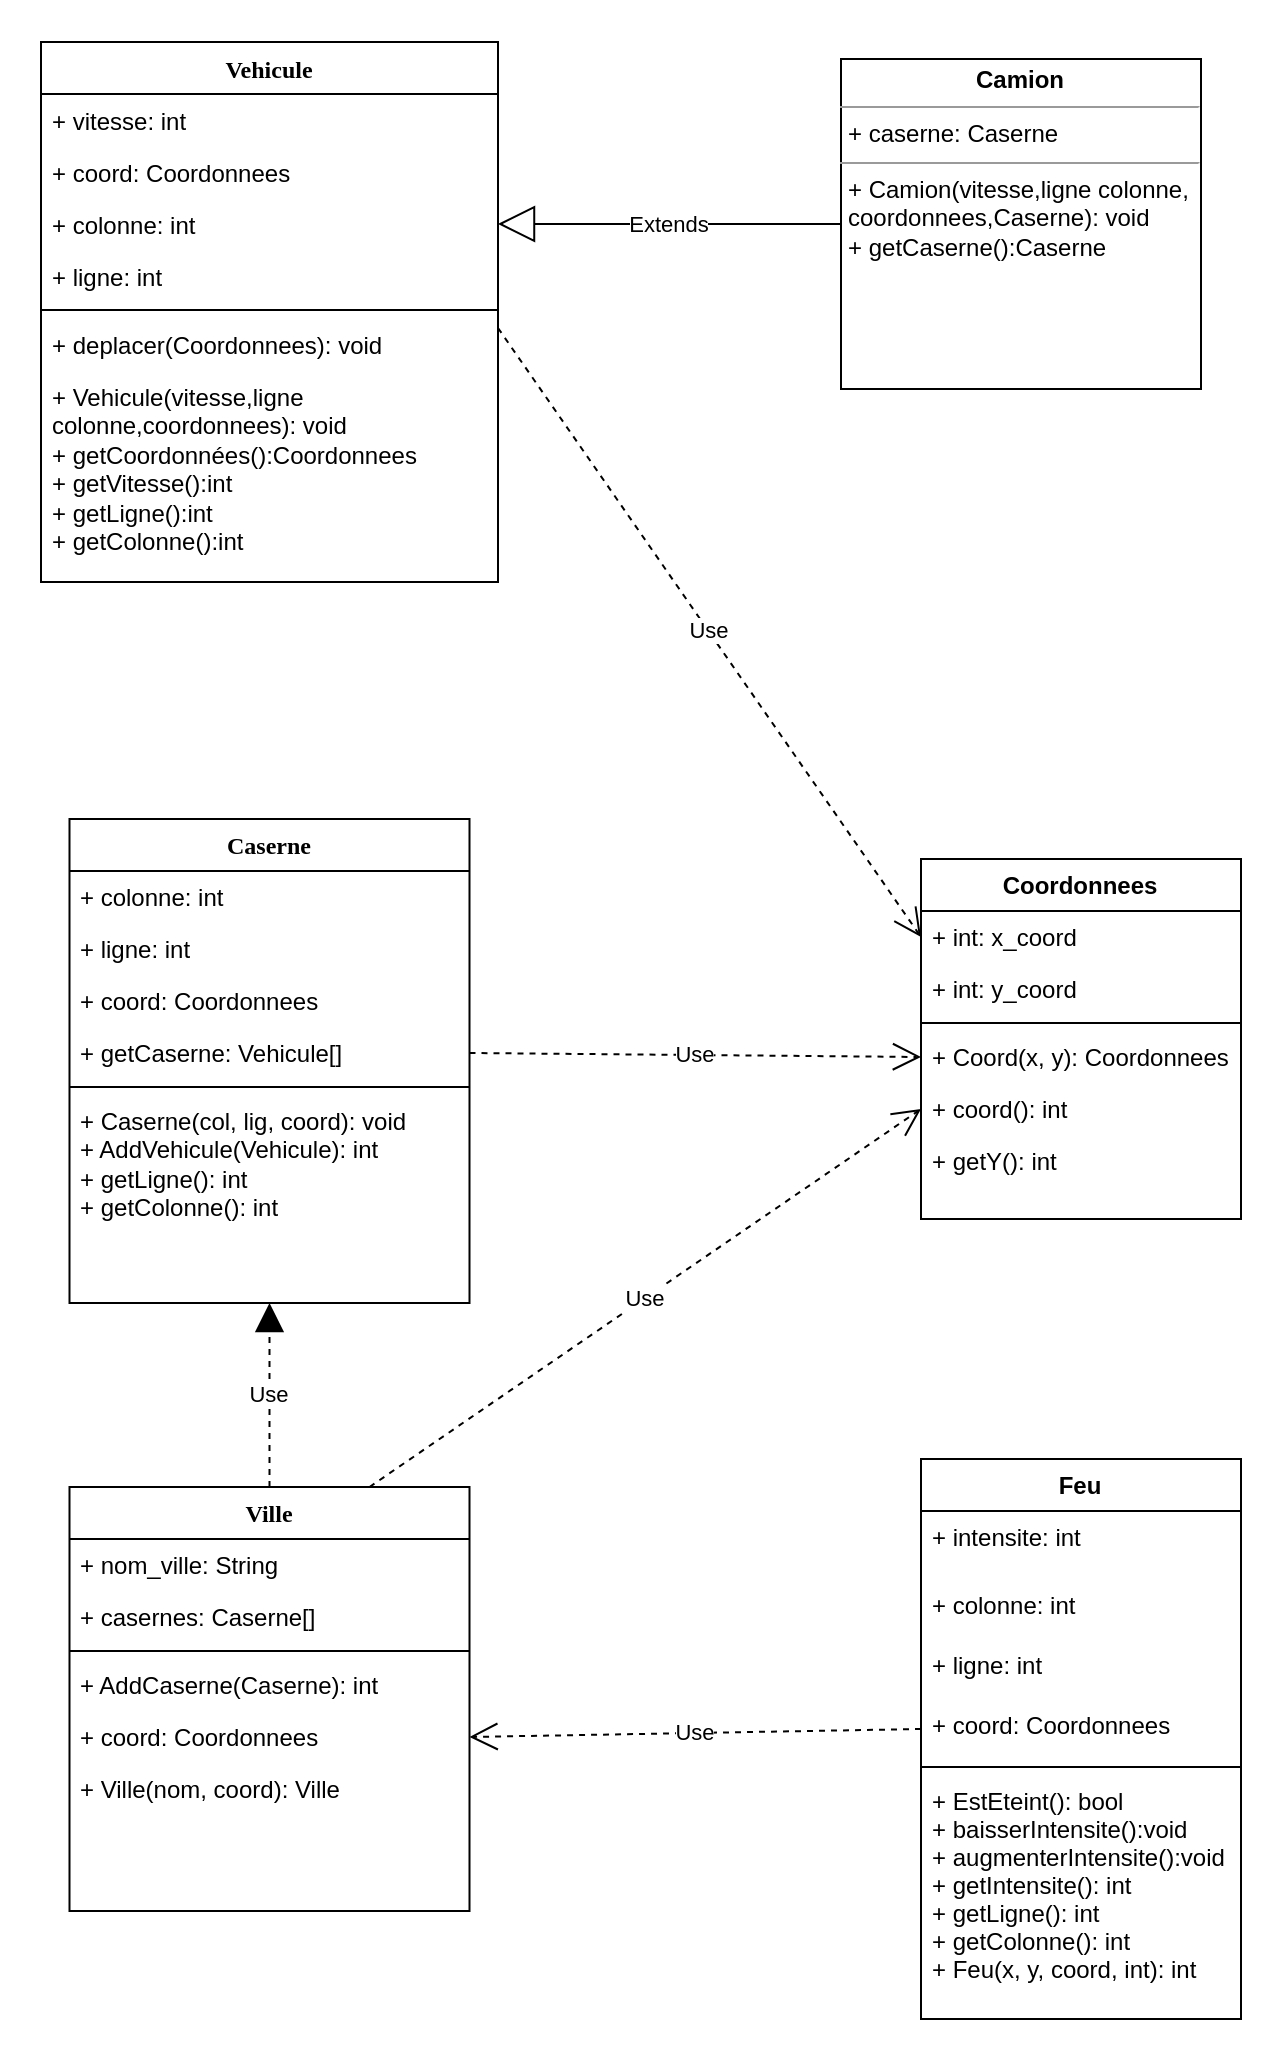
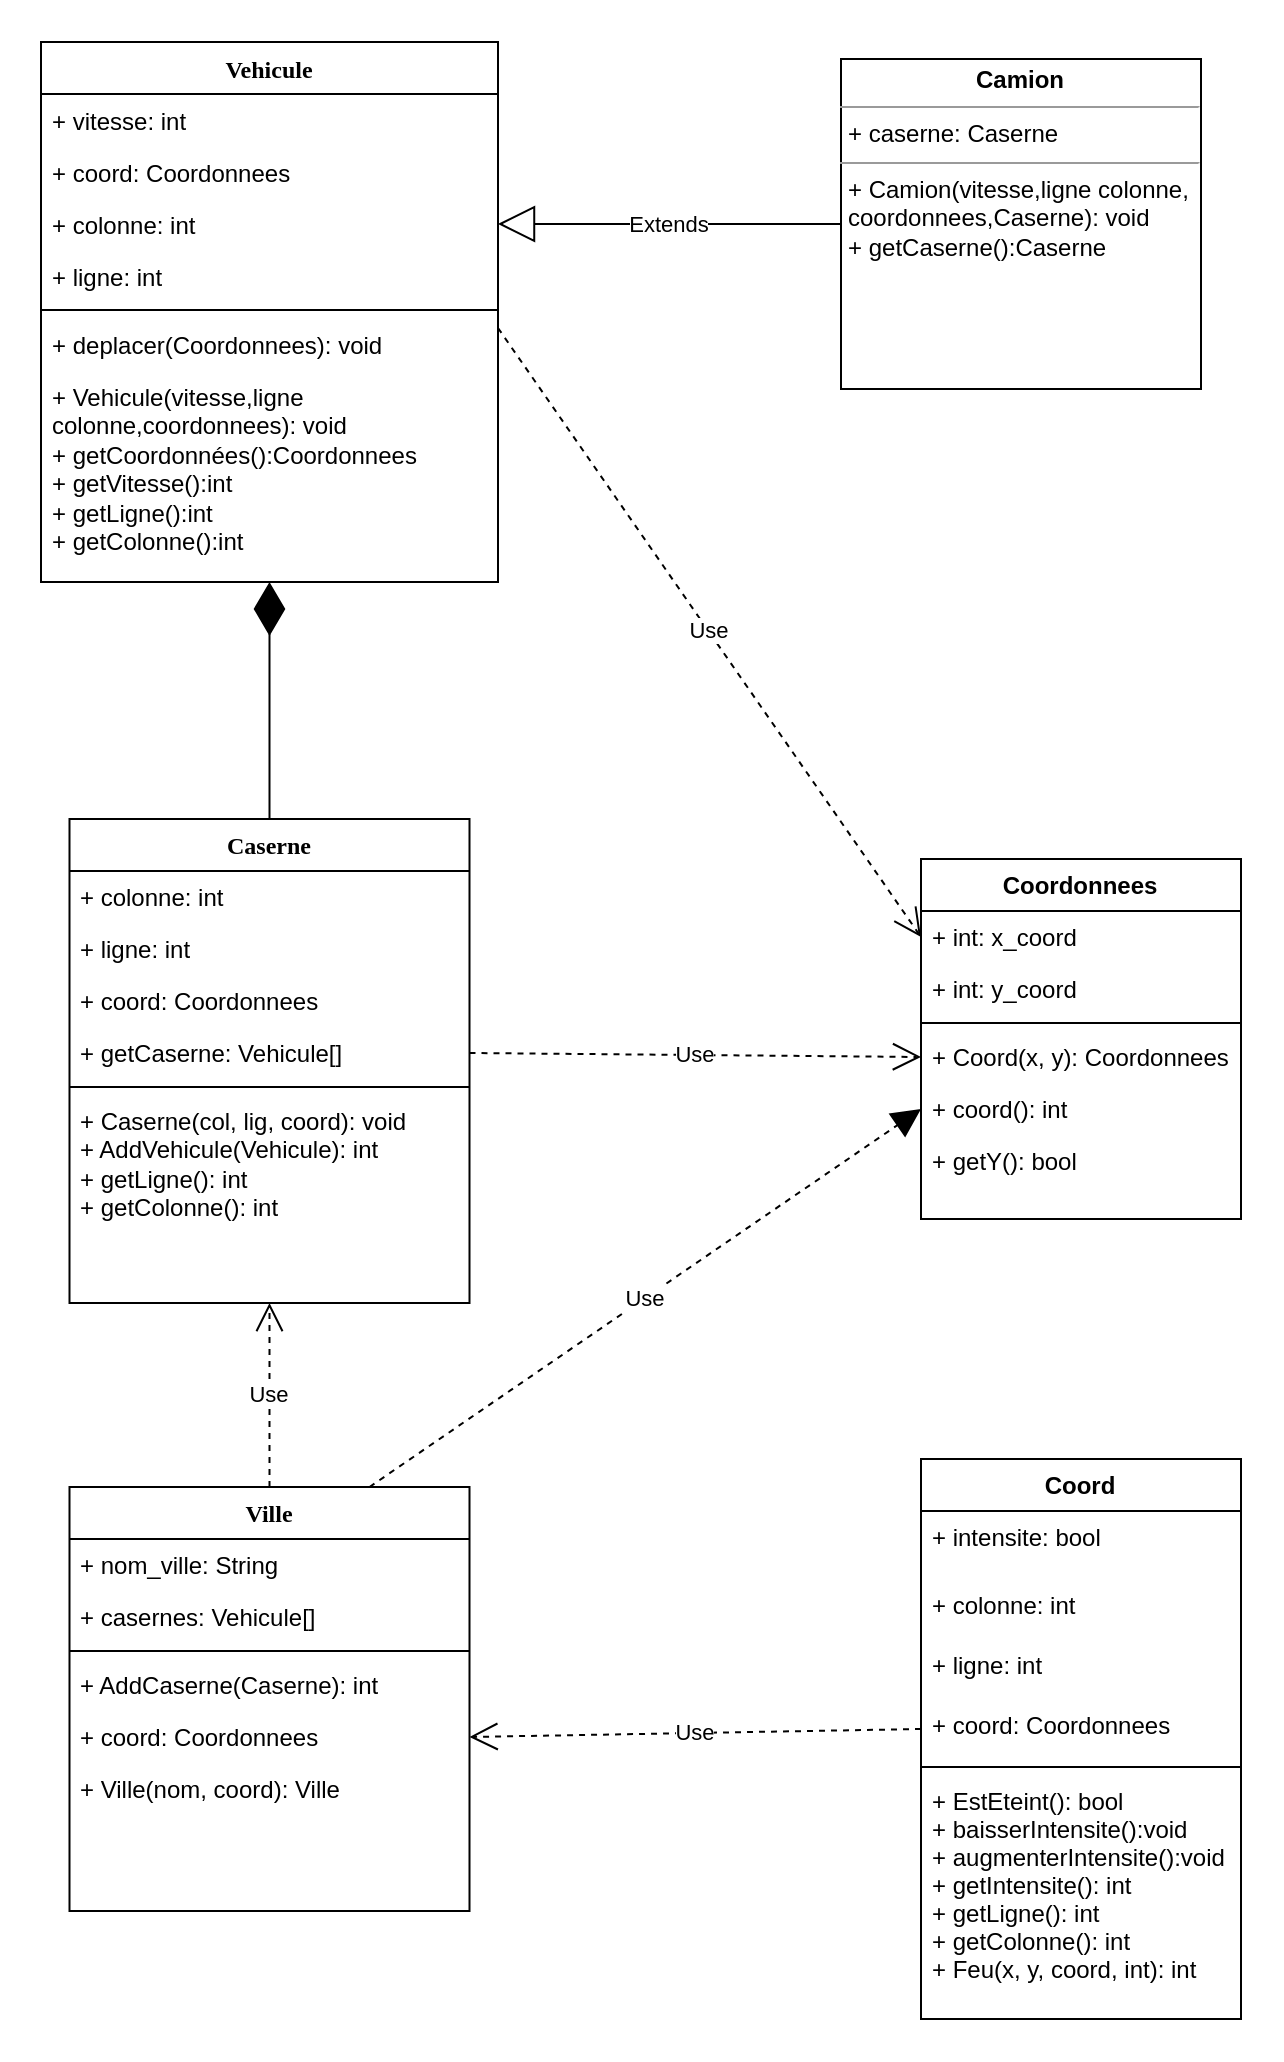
none -> (270, 725)
(907, 1119) -> (897, 1126)
(1007, 1162) -> (1014, 1162)
(270, 1332) -> (270, 1321)
(1080, 1486) -> (1080, 1486)
(1021, 1538) -> (1028, 1538)
(213, 1619) -> (213, 1619)
